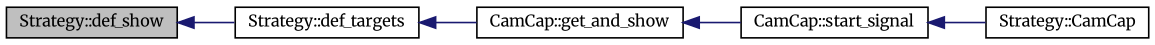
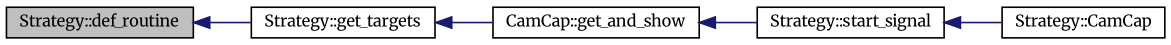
(92, 23) -> (100, 23)
(327, 23) -> (343, 23)
(835, 23) -> (851, 23)
